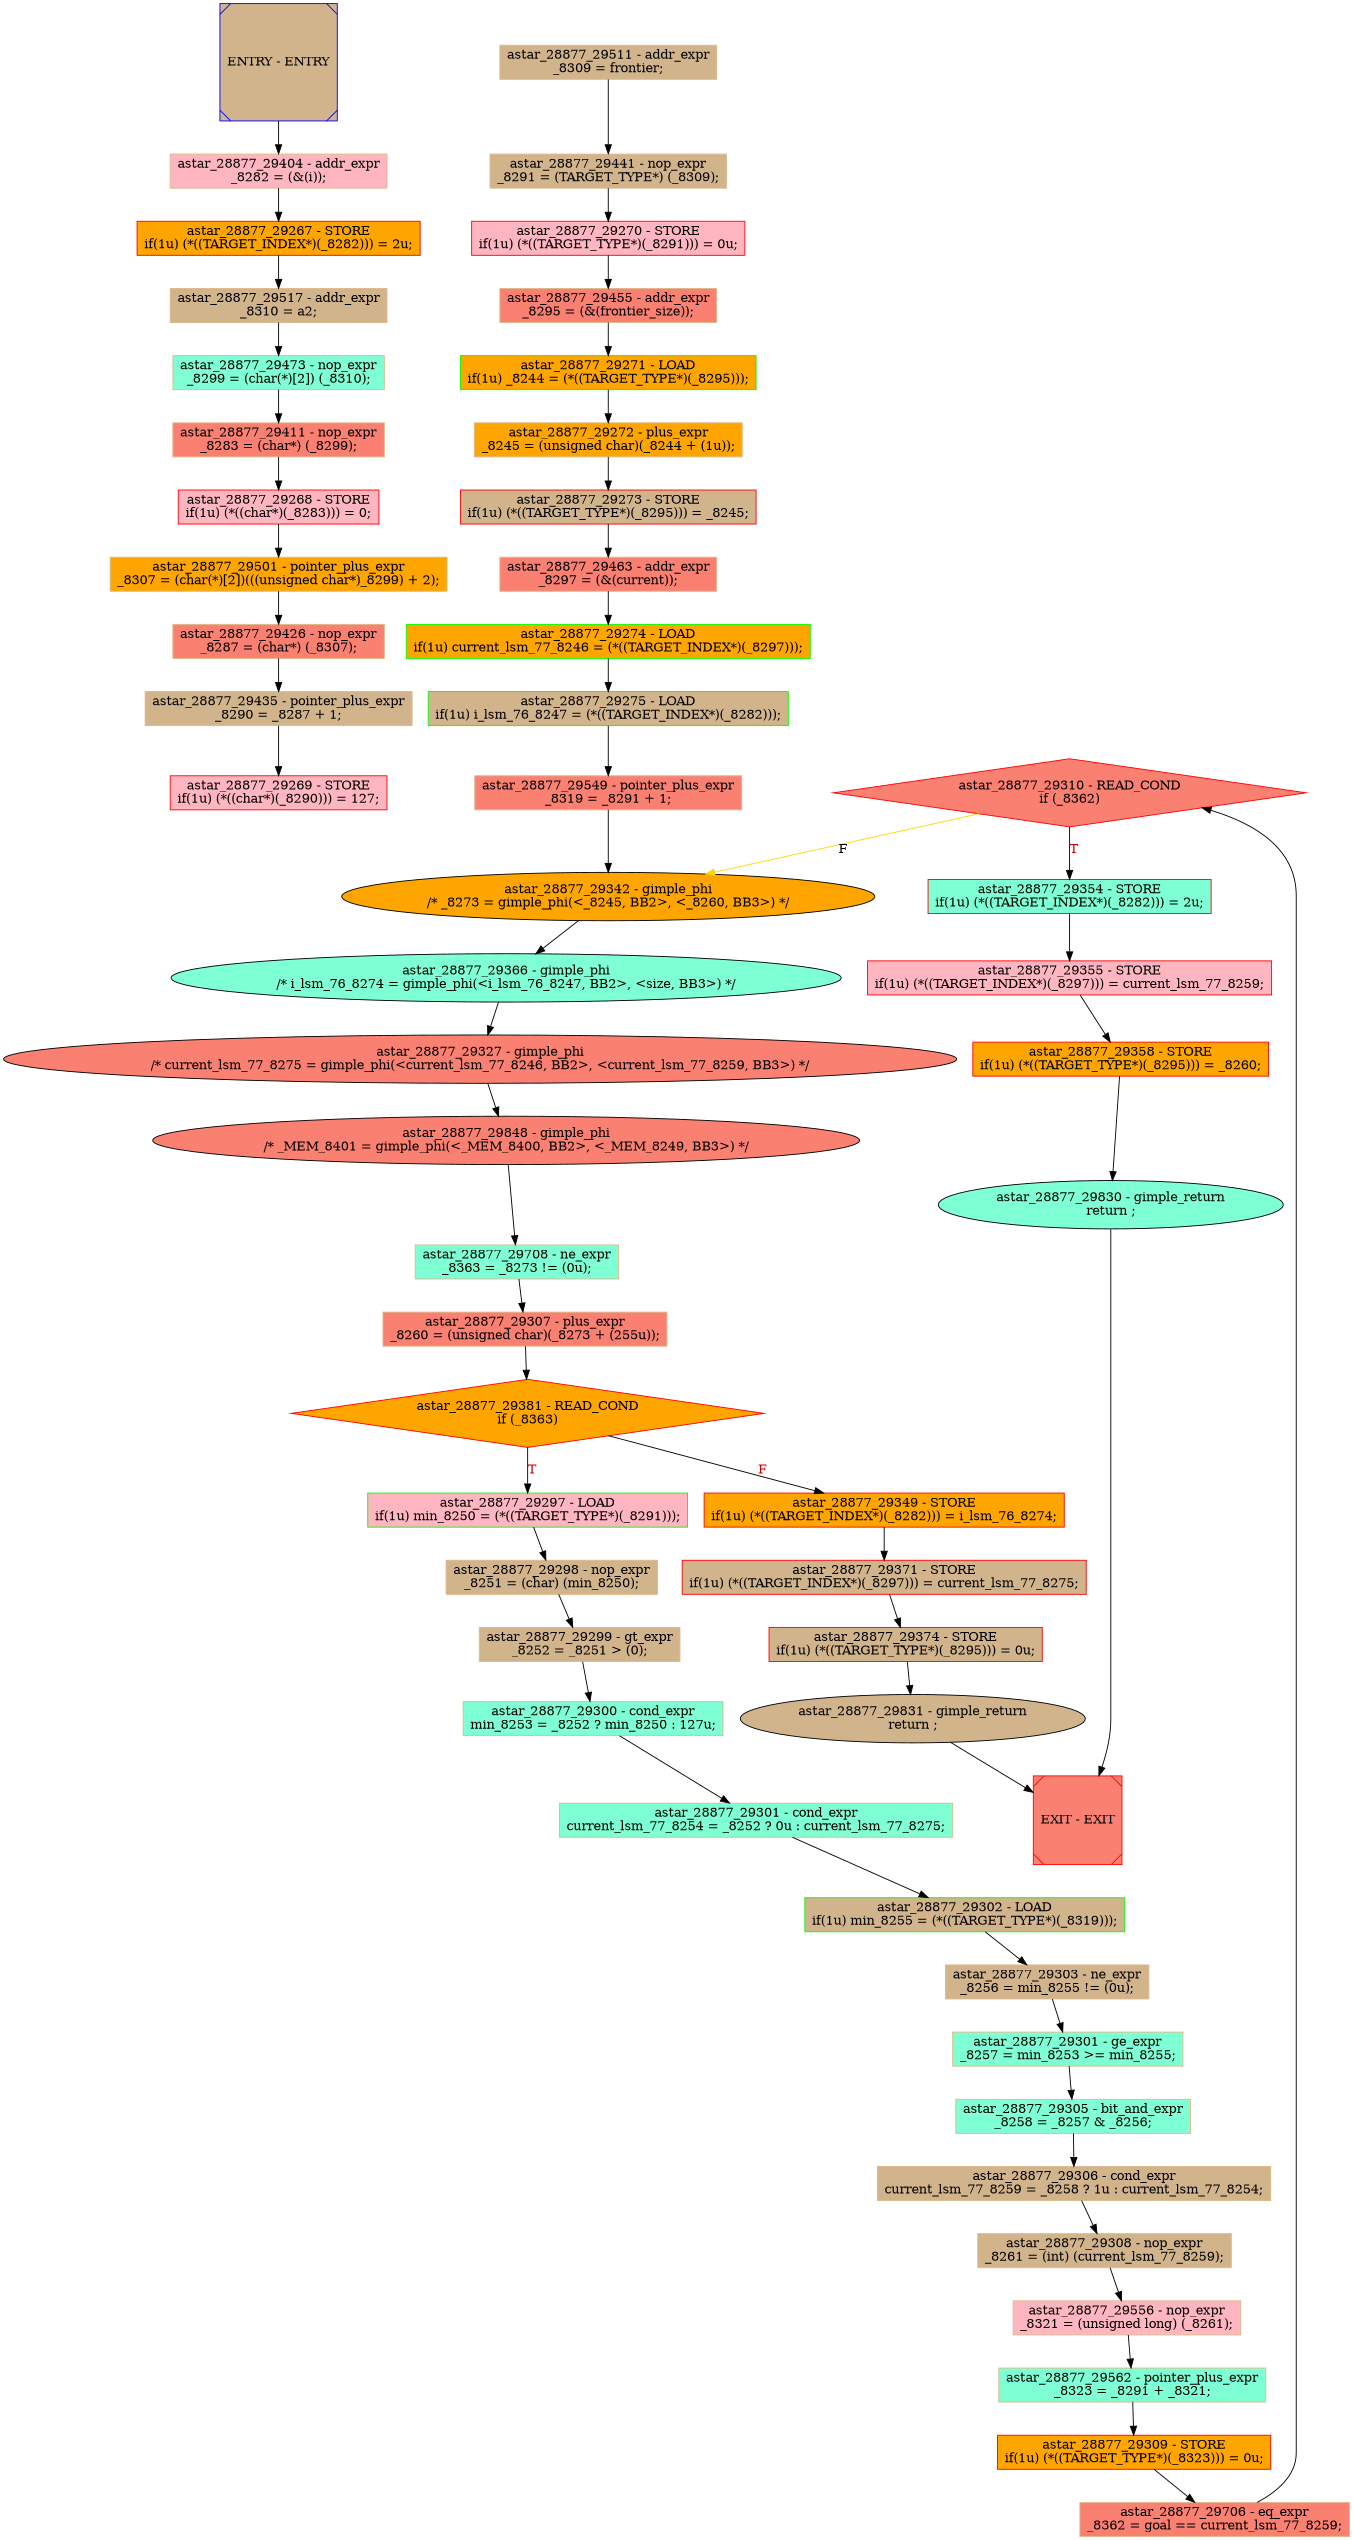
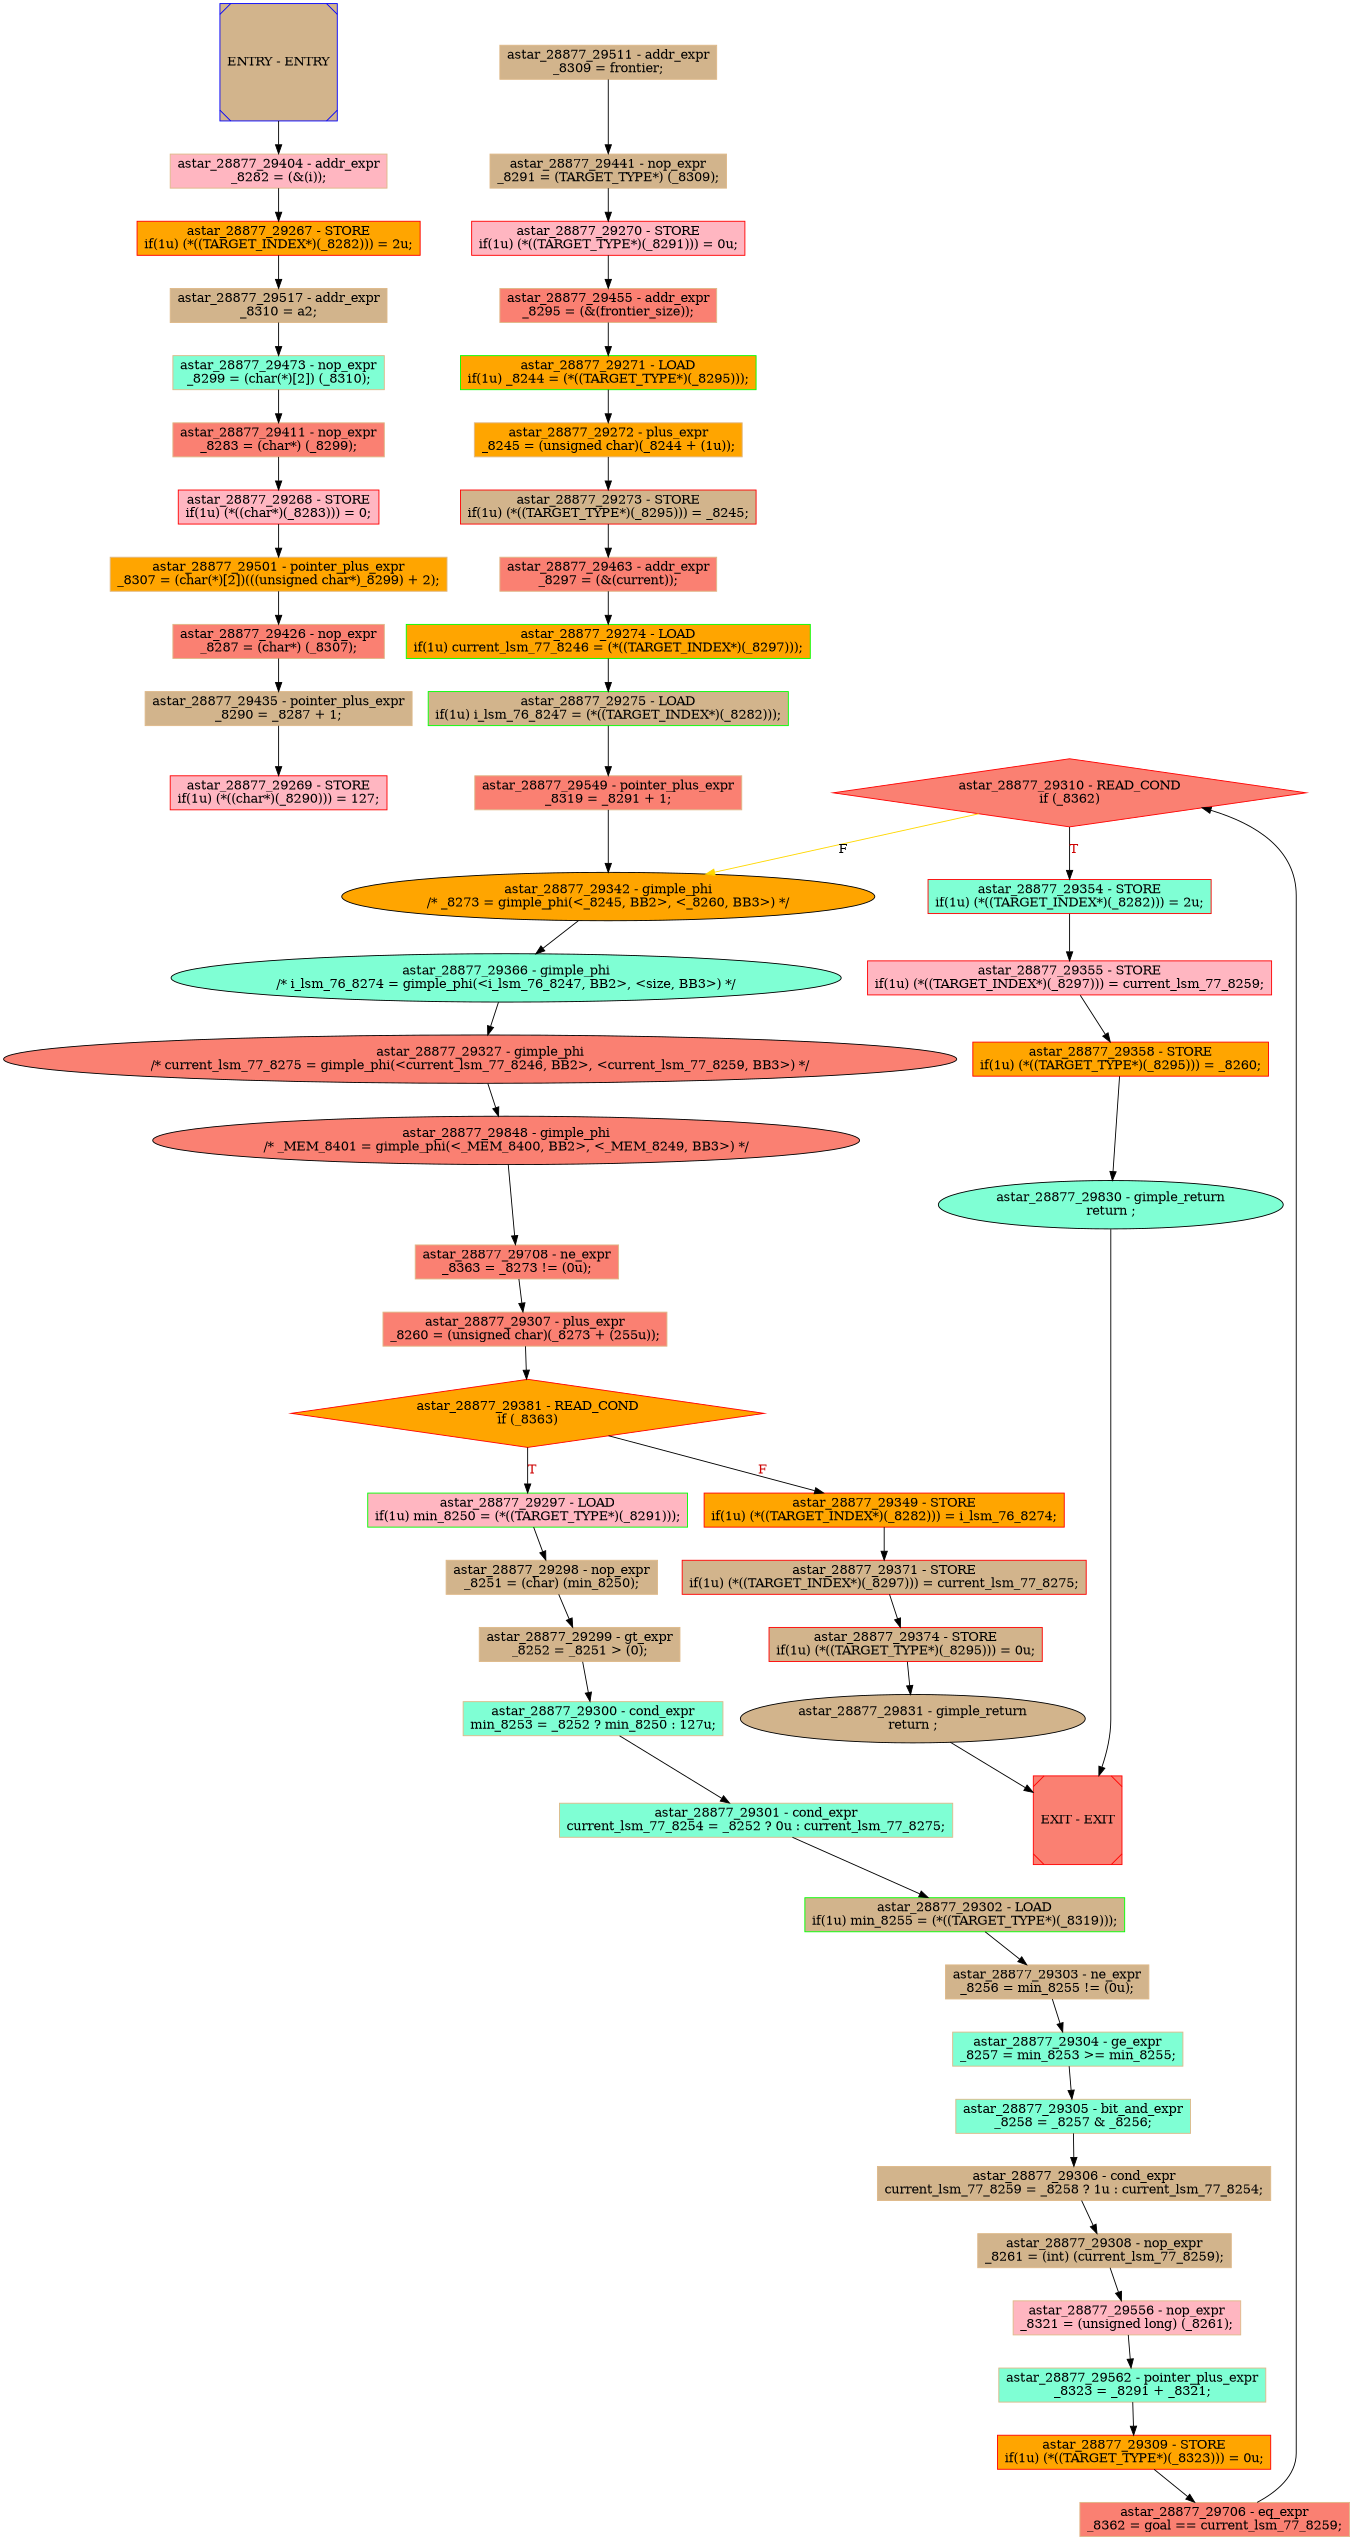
(517, 1262) -> (517, 1262)
(1068, 2049) -> (1068, 2049)
